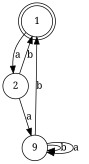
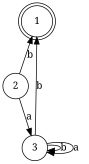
(16, 48) -> none
(35, 148) -> (35, 148)
